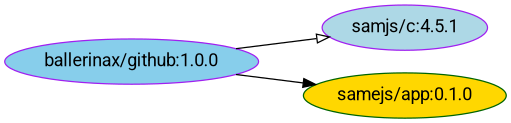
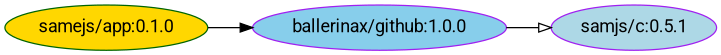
(405, 28) -> (634, 28)
(270, 79) -> (224, 28)
